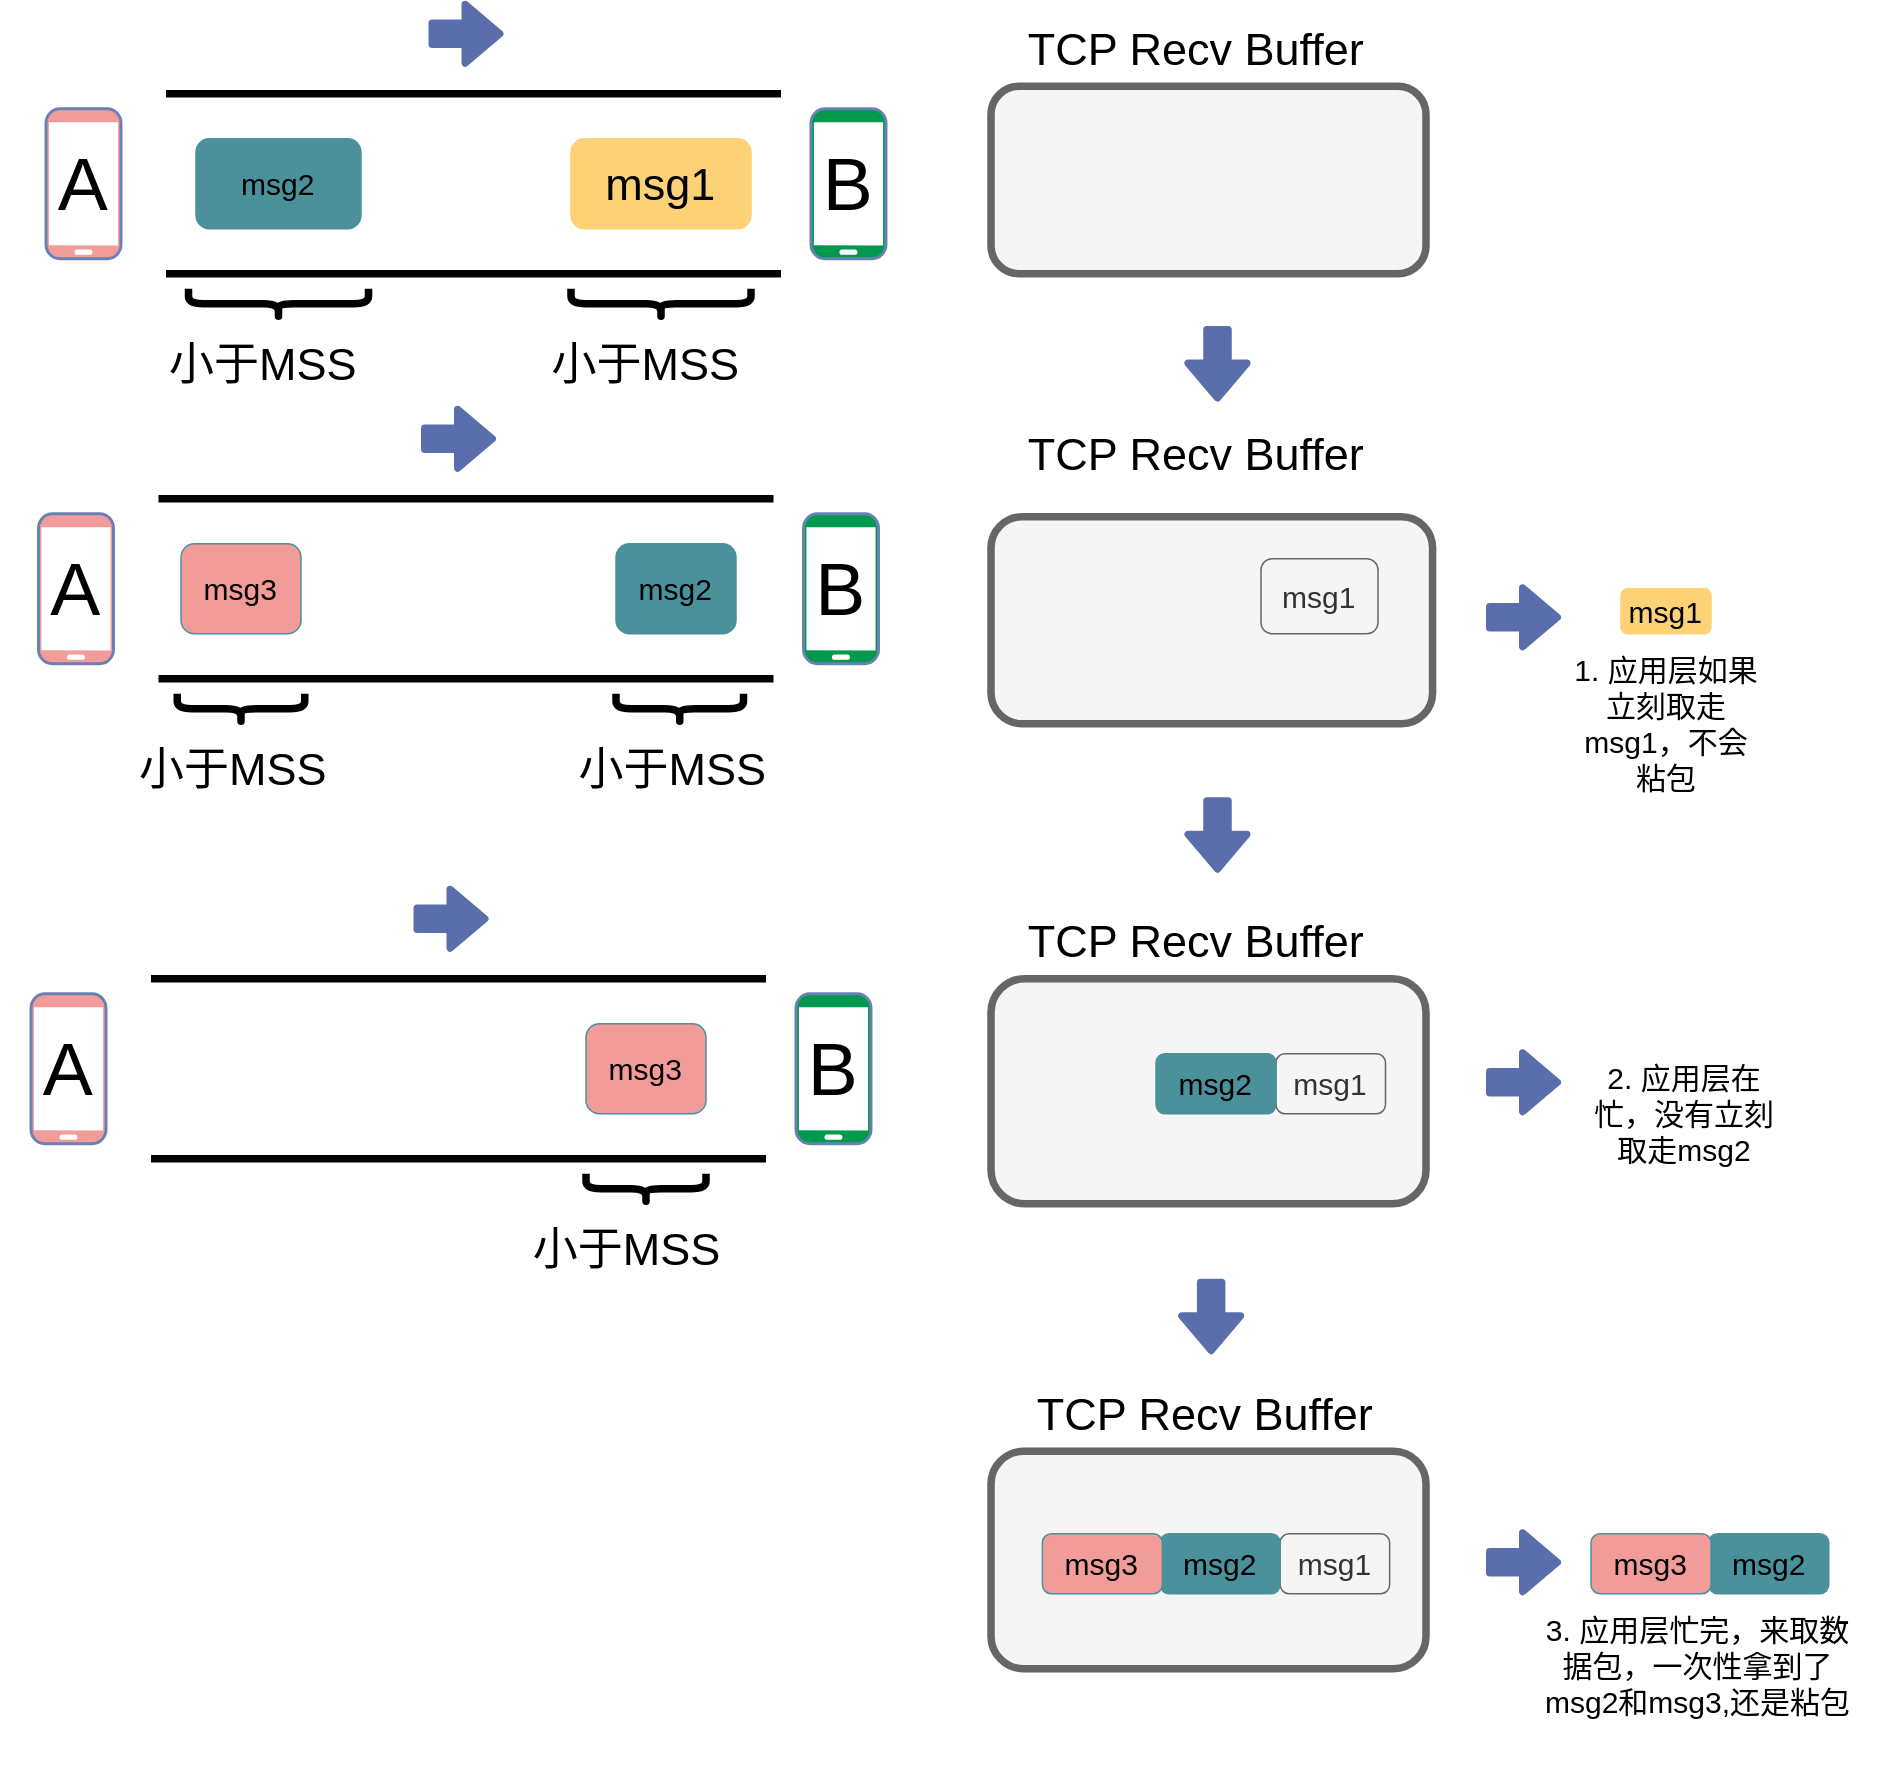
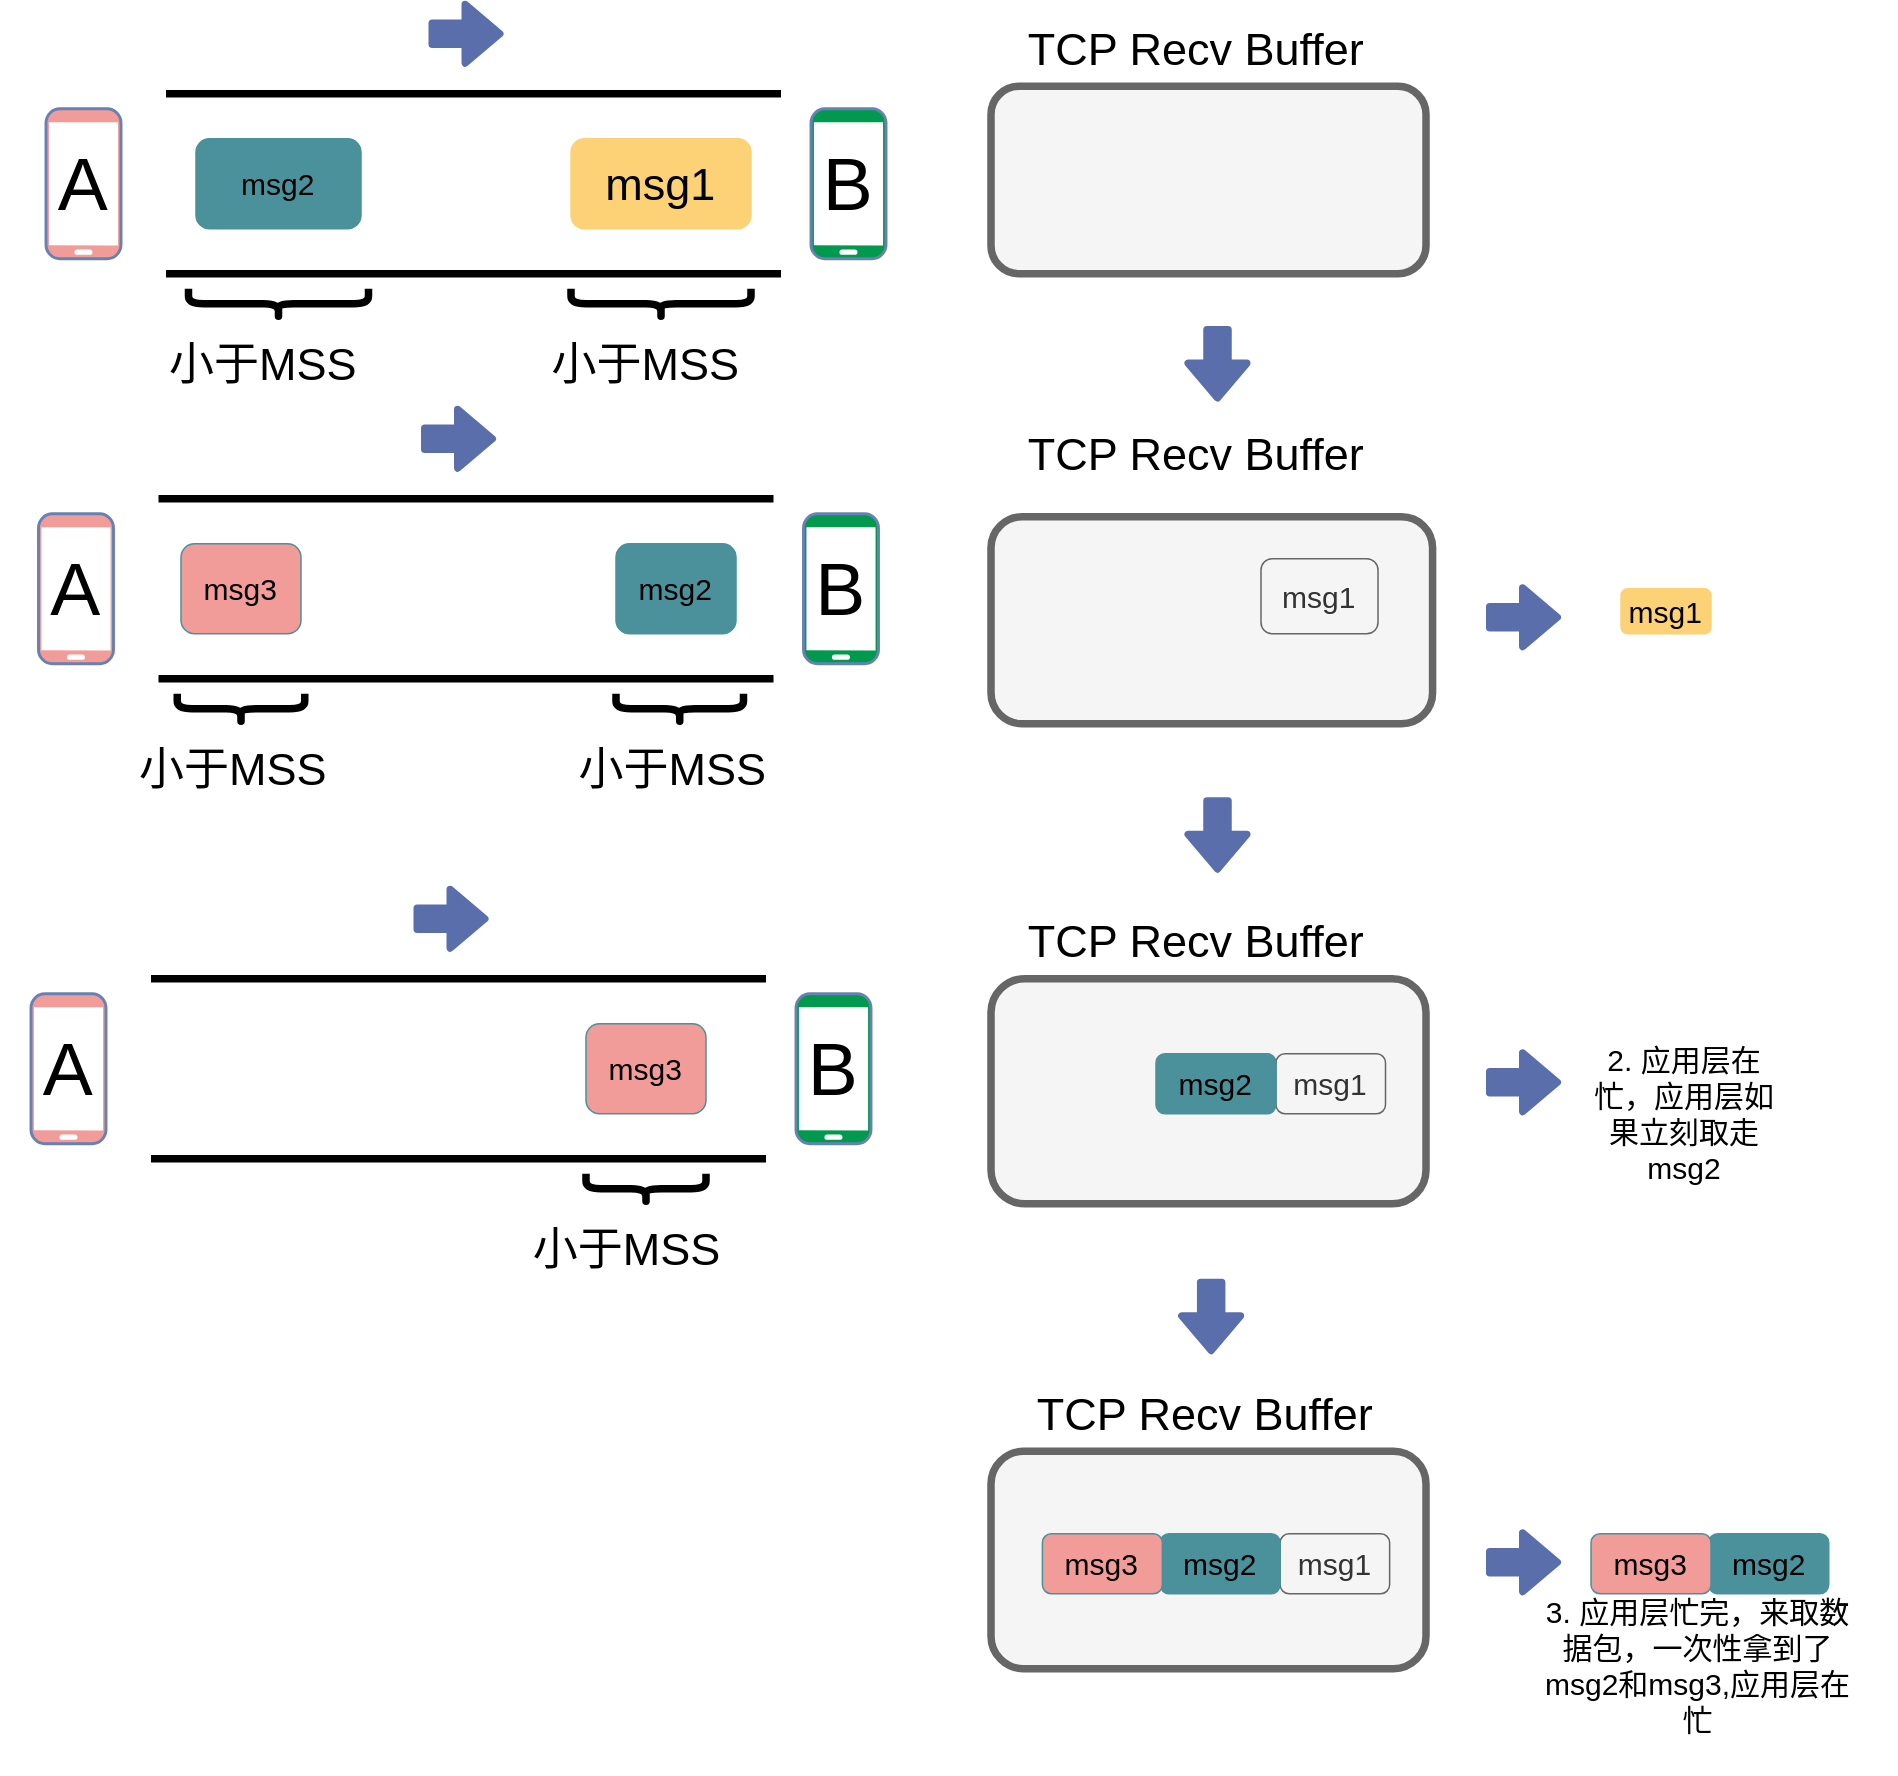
(1666, 724) -> none
(1685, 1114) -> (1685, 1114)
(1698, 1666) -> (1698, 1666)
